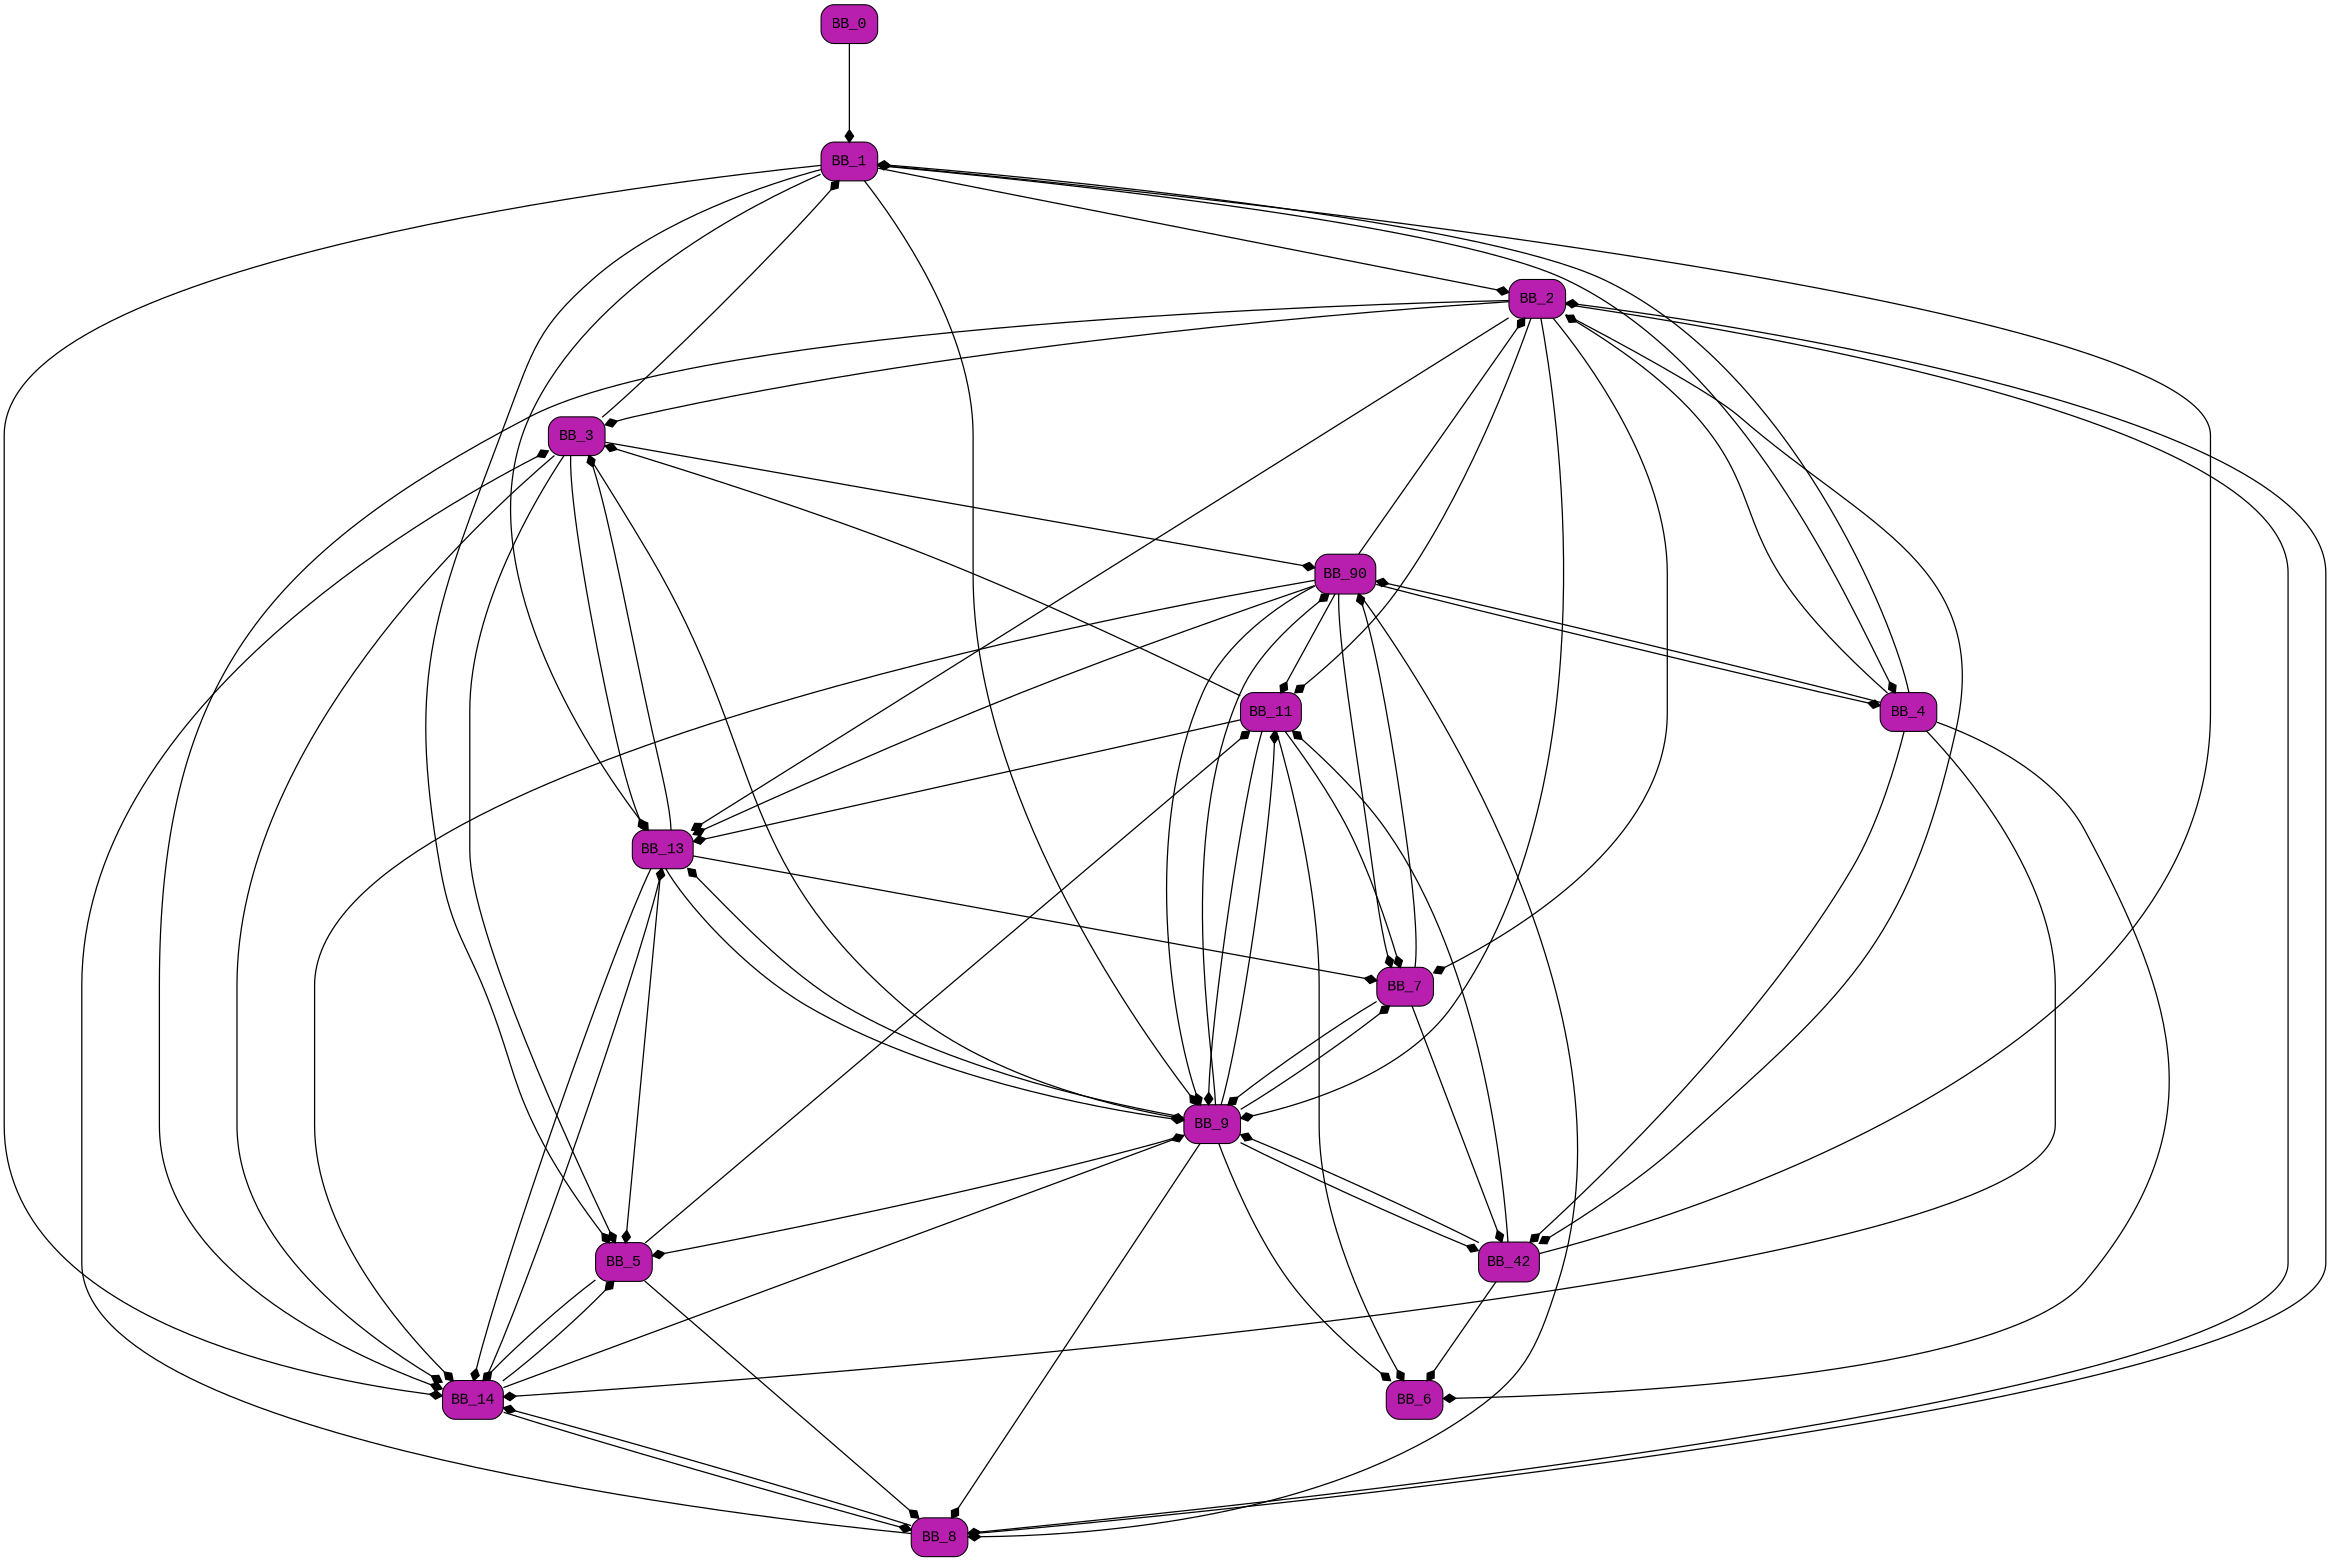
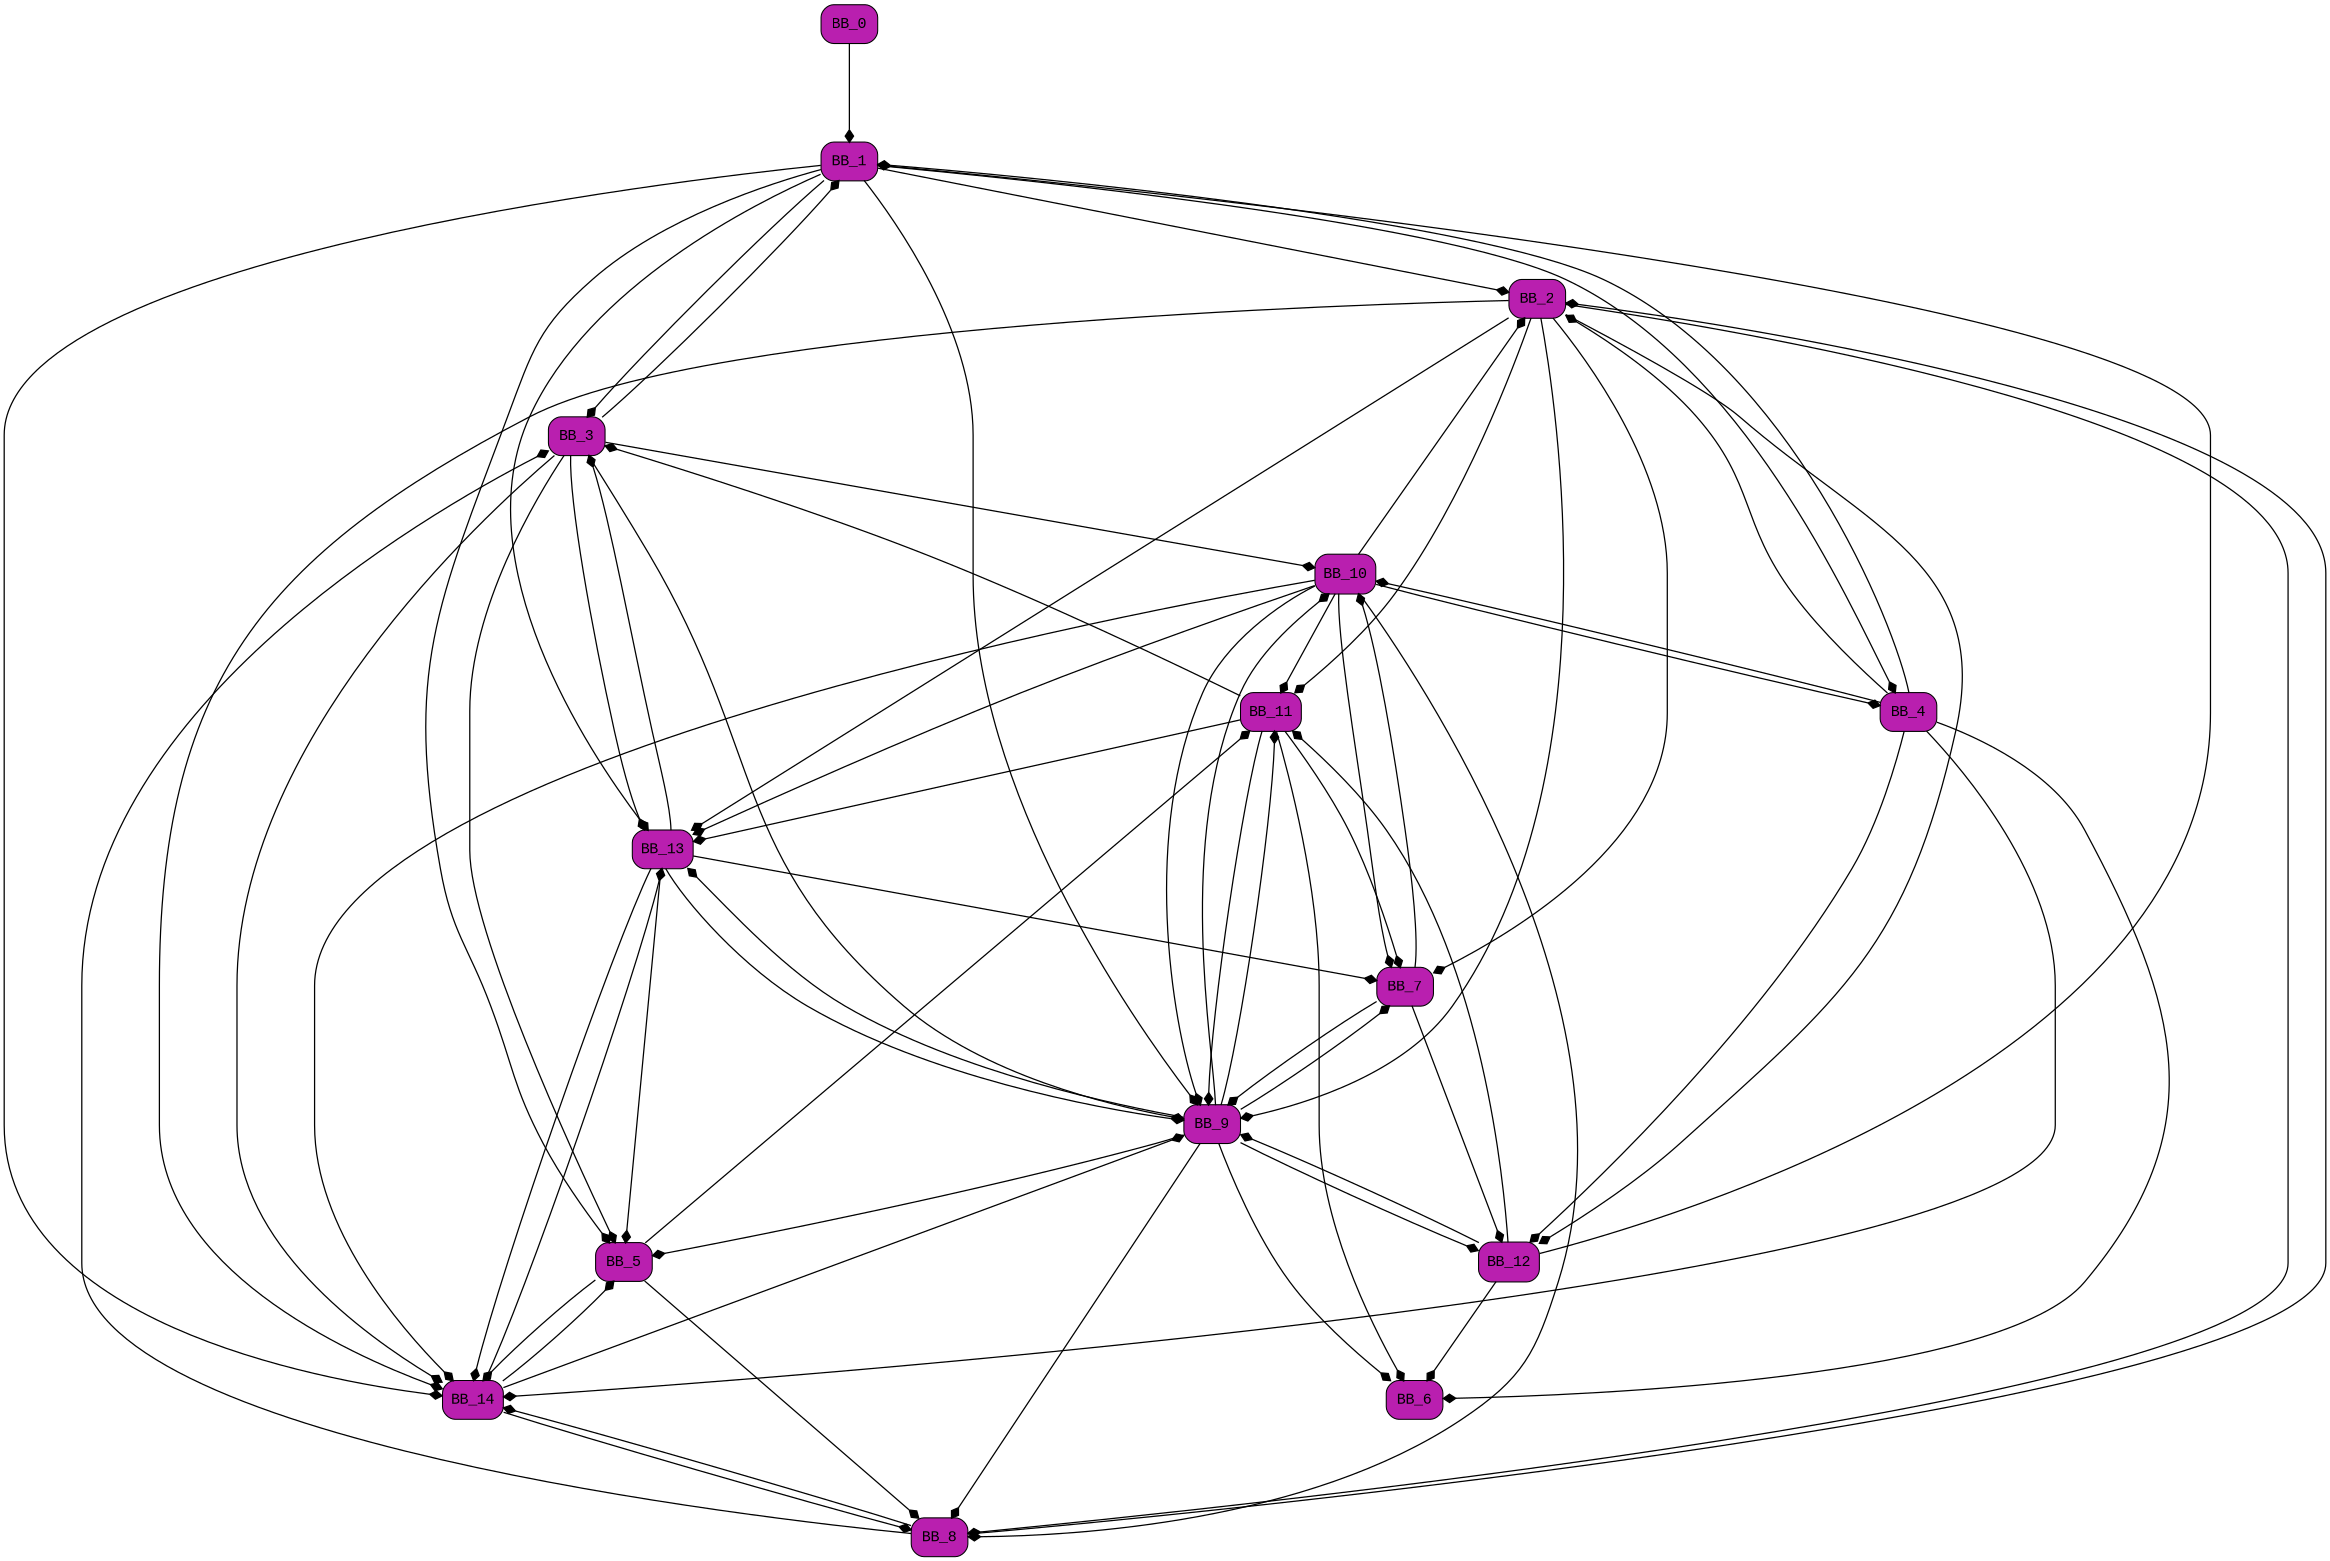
(1061, 345) -> (707, 291)
(1345, 574) -> (1345, 574)
(1509, 1262) -> (1509, 1262)
